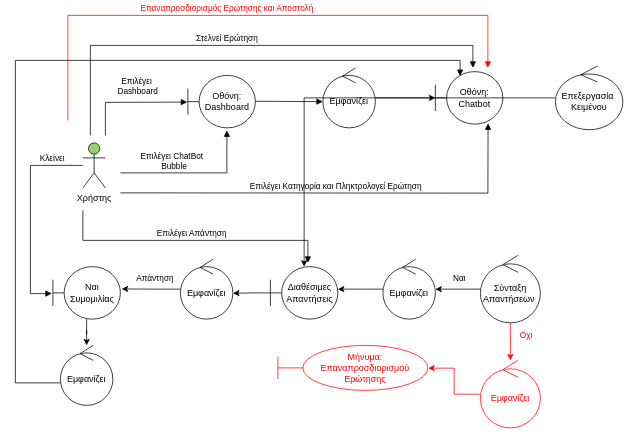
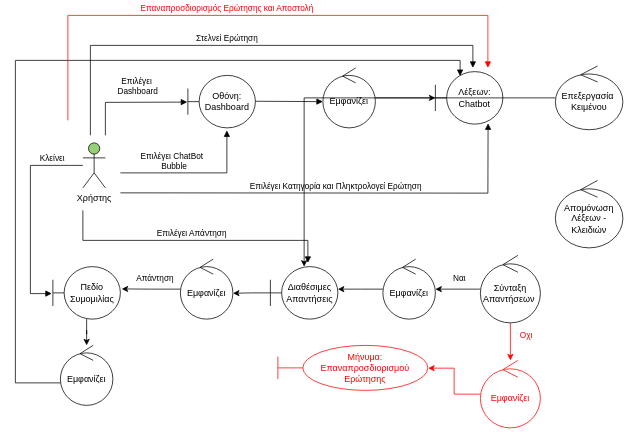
(475, 98) -> (475, 98)
none -> (589, 214)
(92, 293) -> (92, 293)
